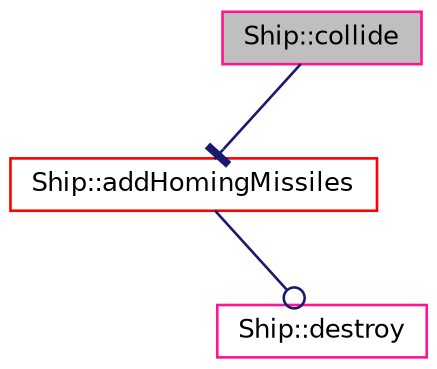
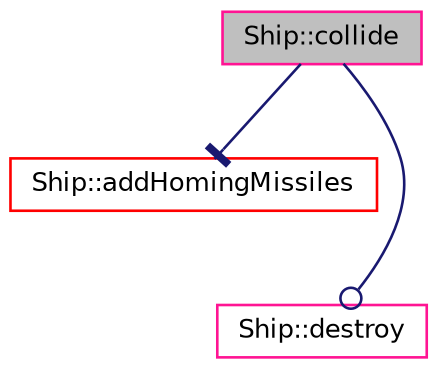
(251, 250) -> (404, 174)
